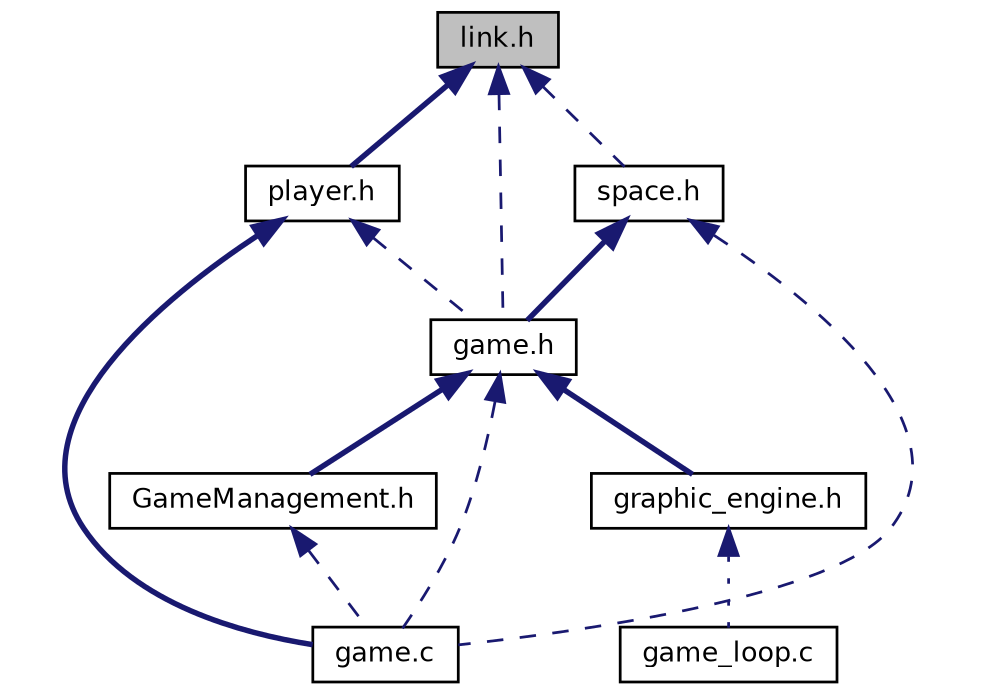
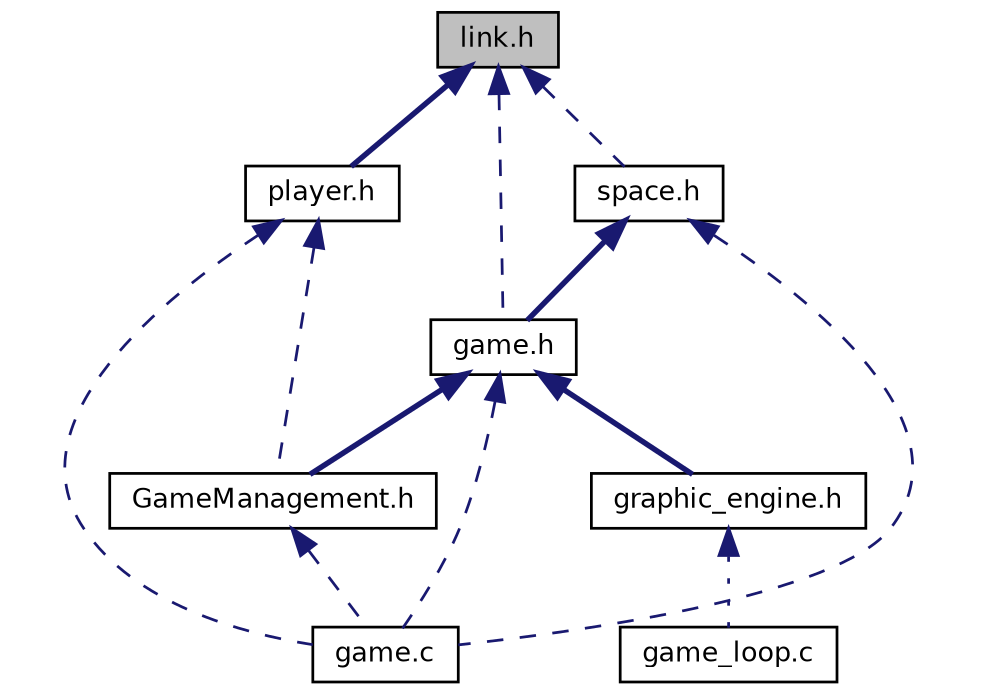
(424, 279) -> (295, 361)
(67, 475) -> (67, 475)
